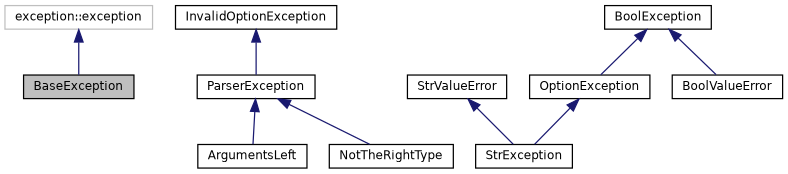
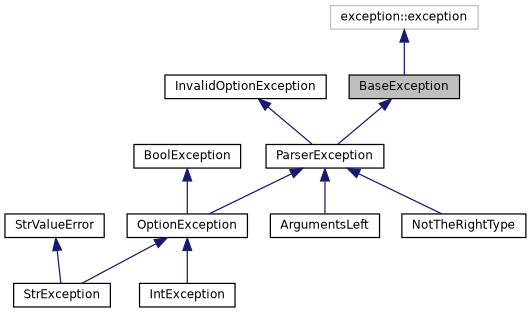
(727, 87) -> none
none -> (360, 125)
none -> (250, 194)
none -> (187, 295)
